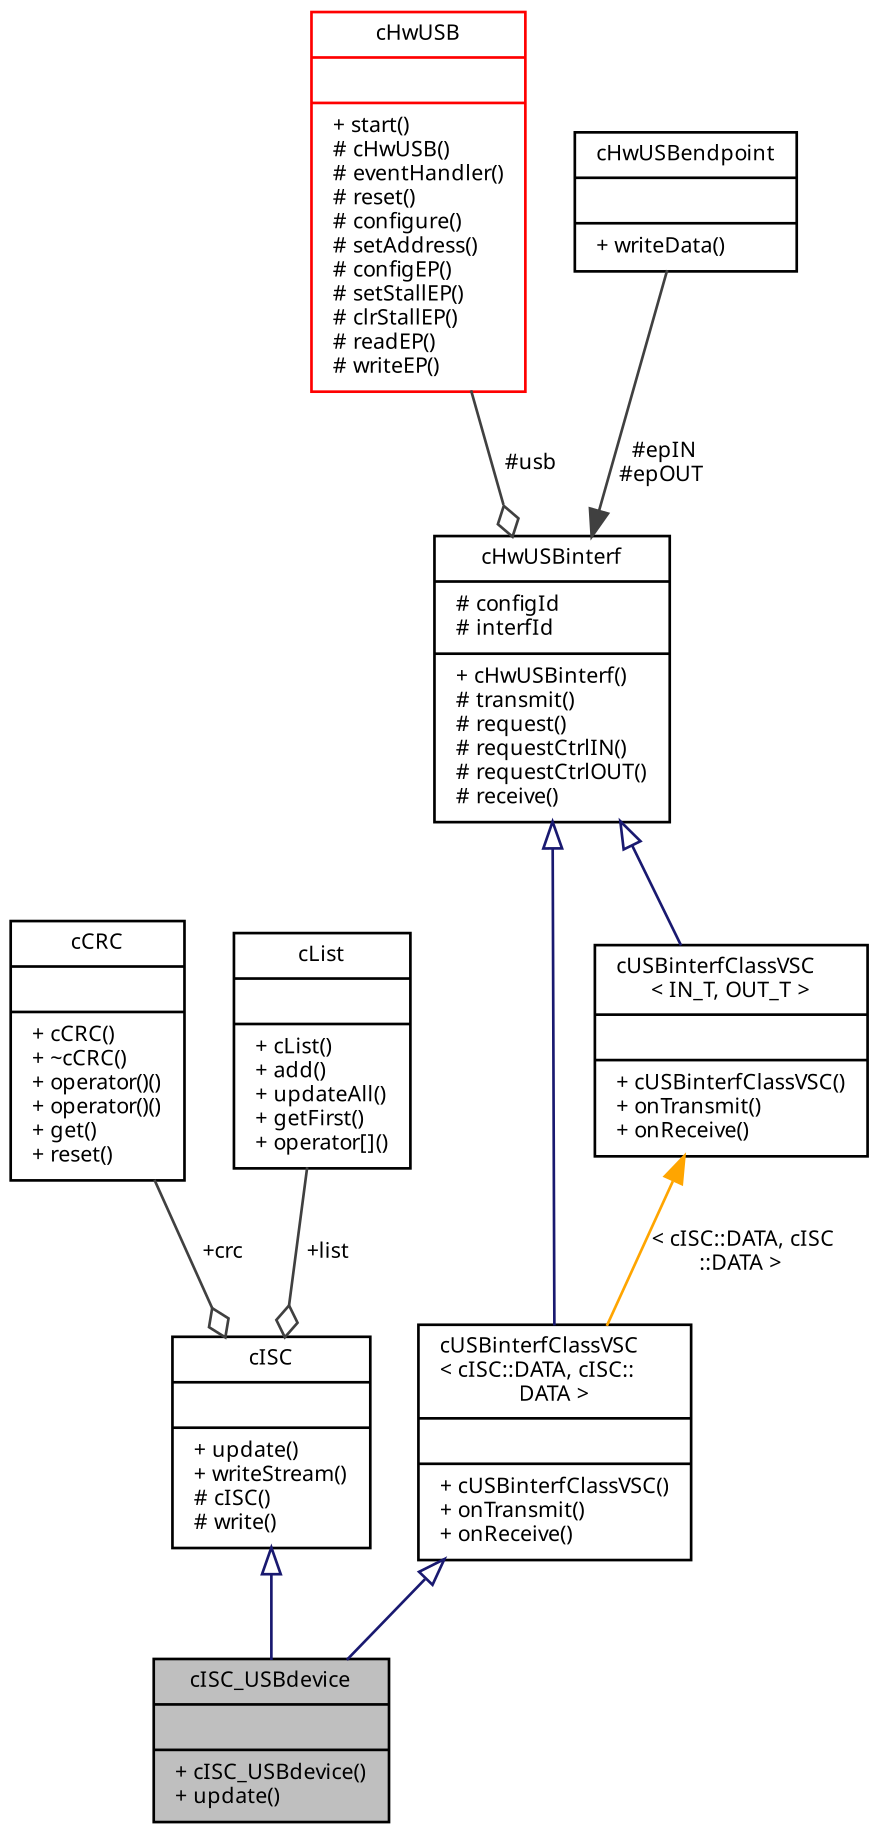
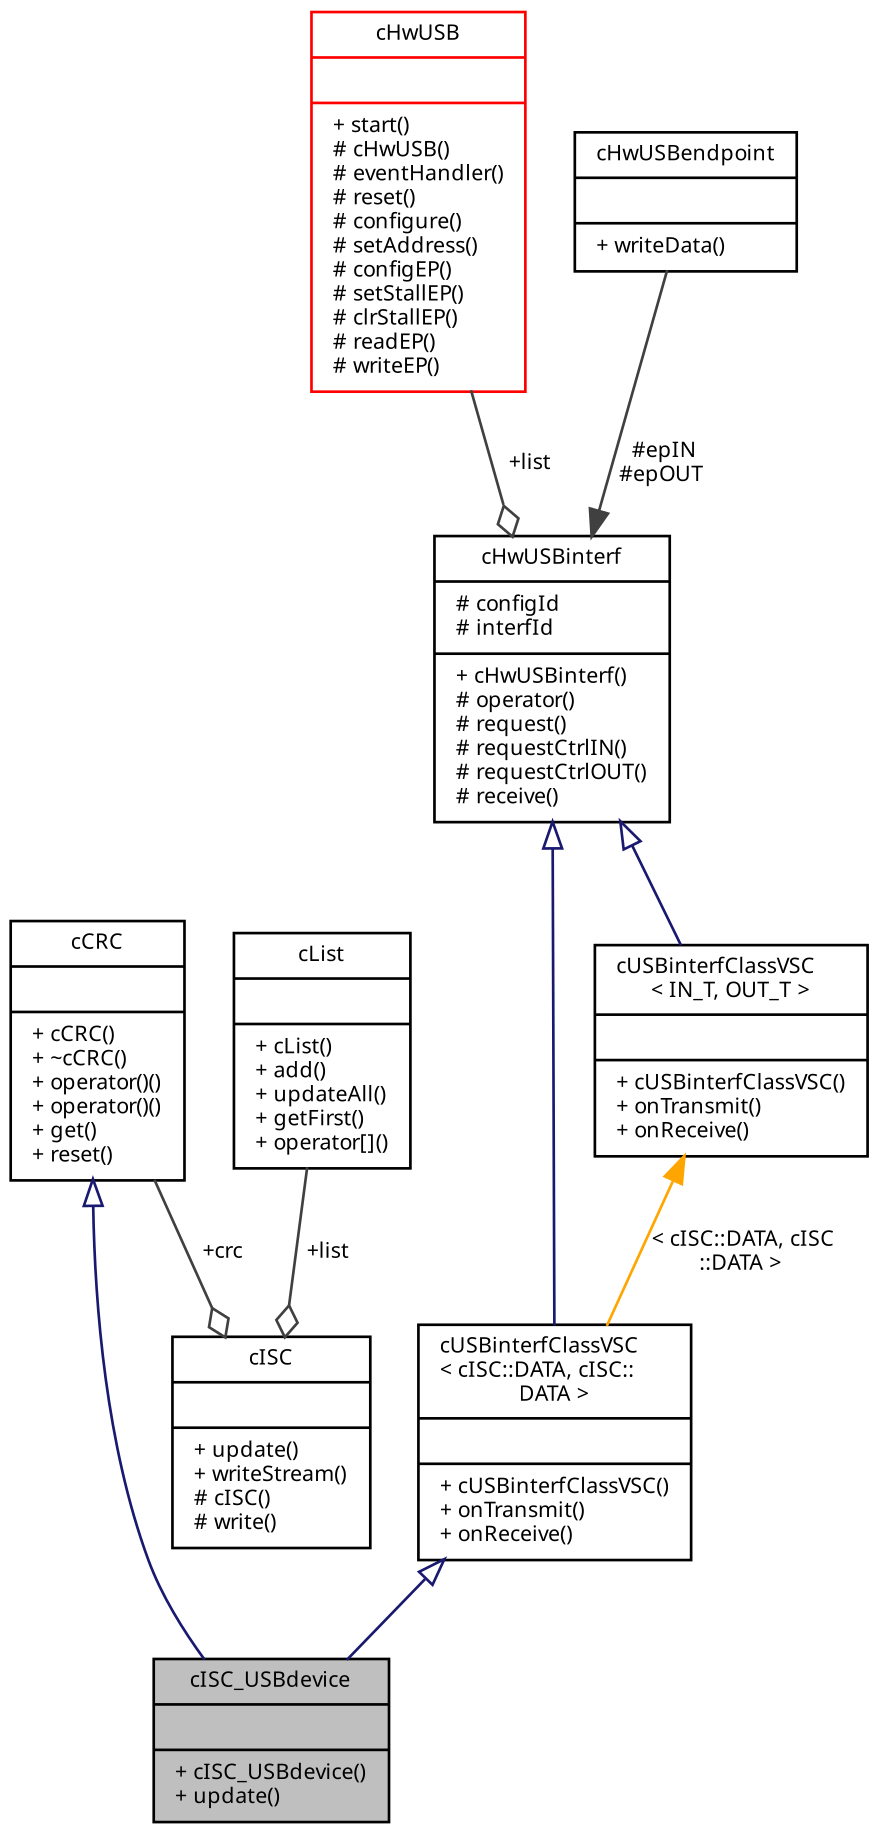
(528, 464) -> (528, 464)
(516, 700) -> (516, 700)
(271, 1617) -> (116, 1442)
